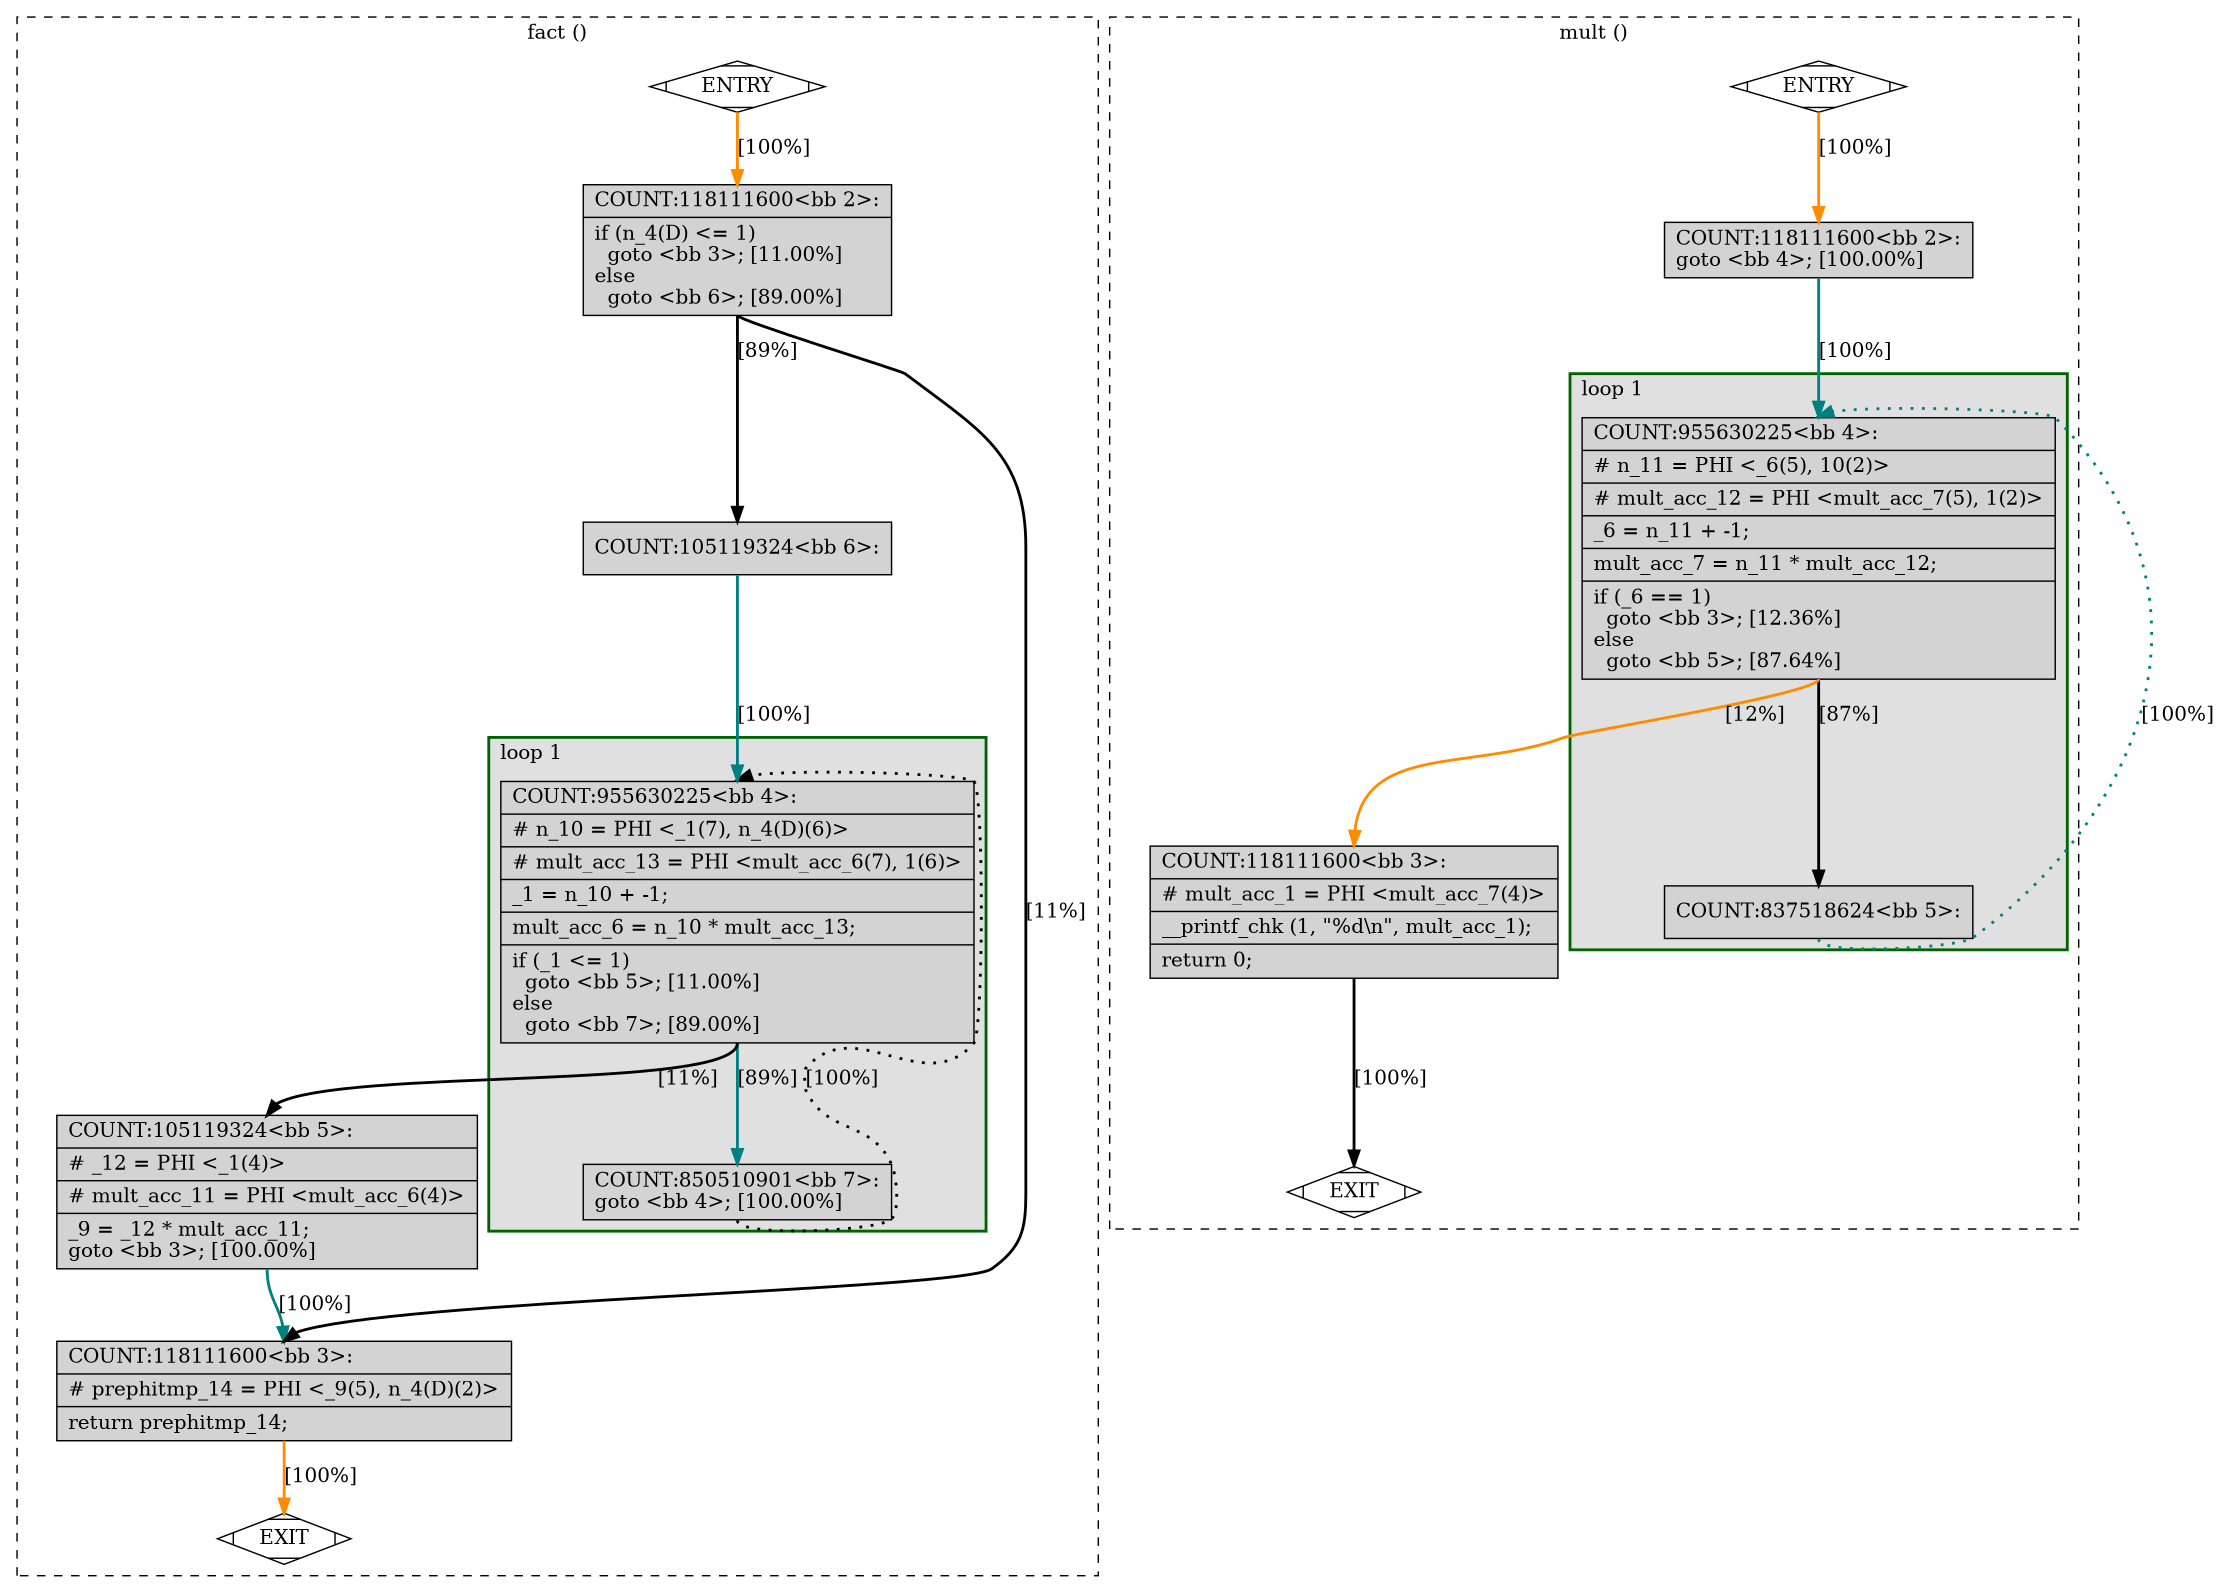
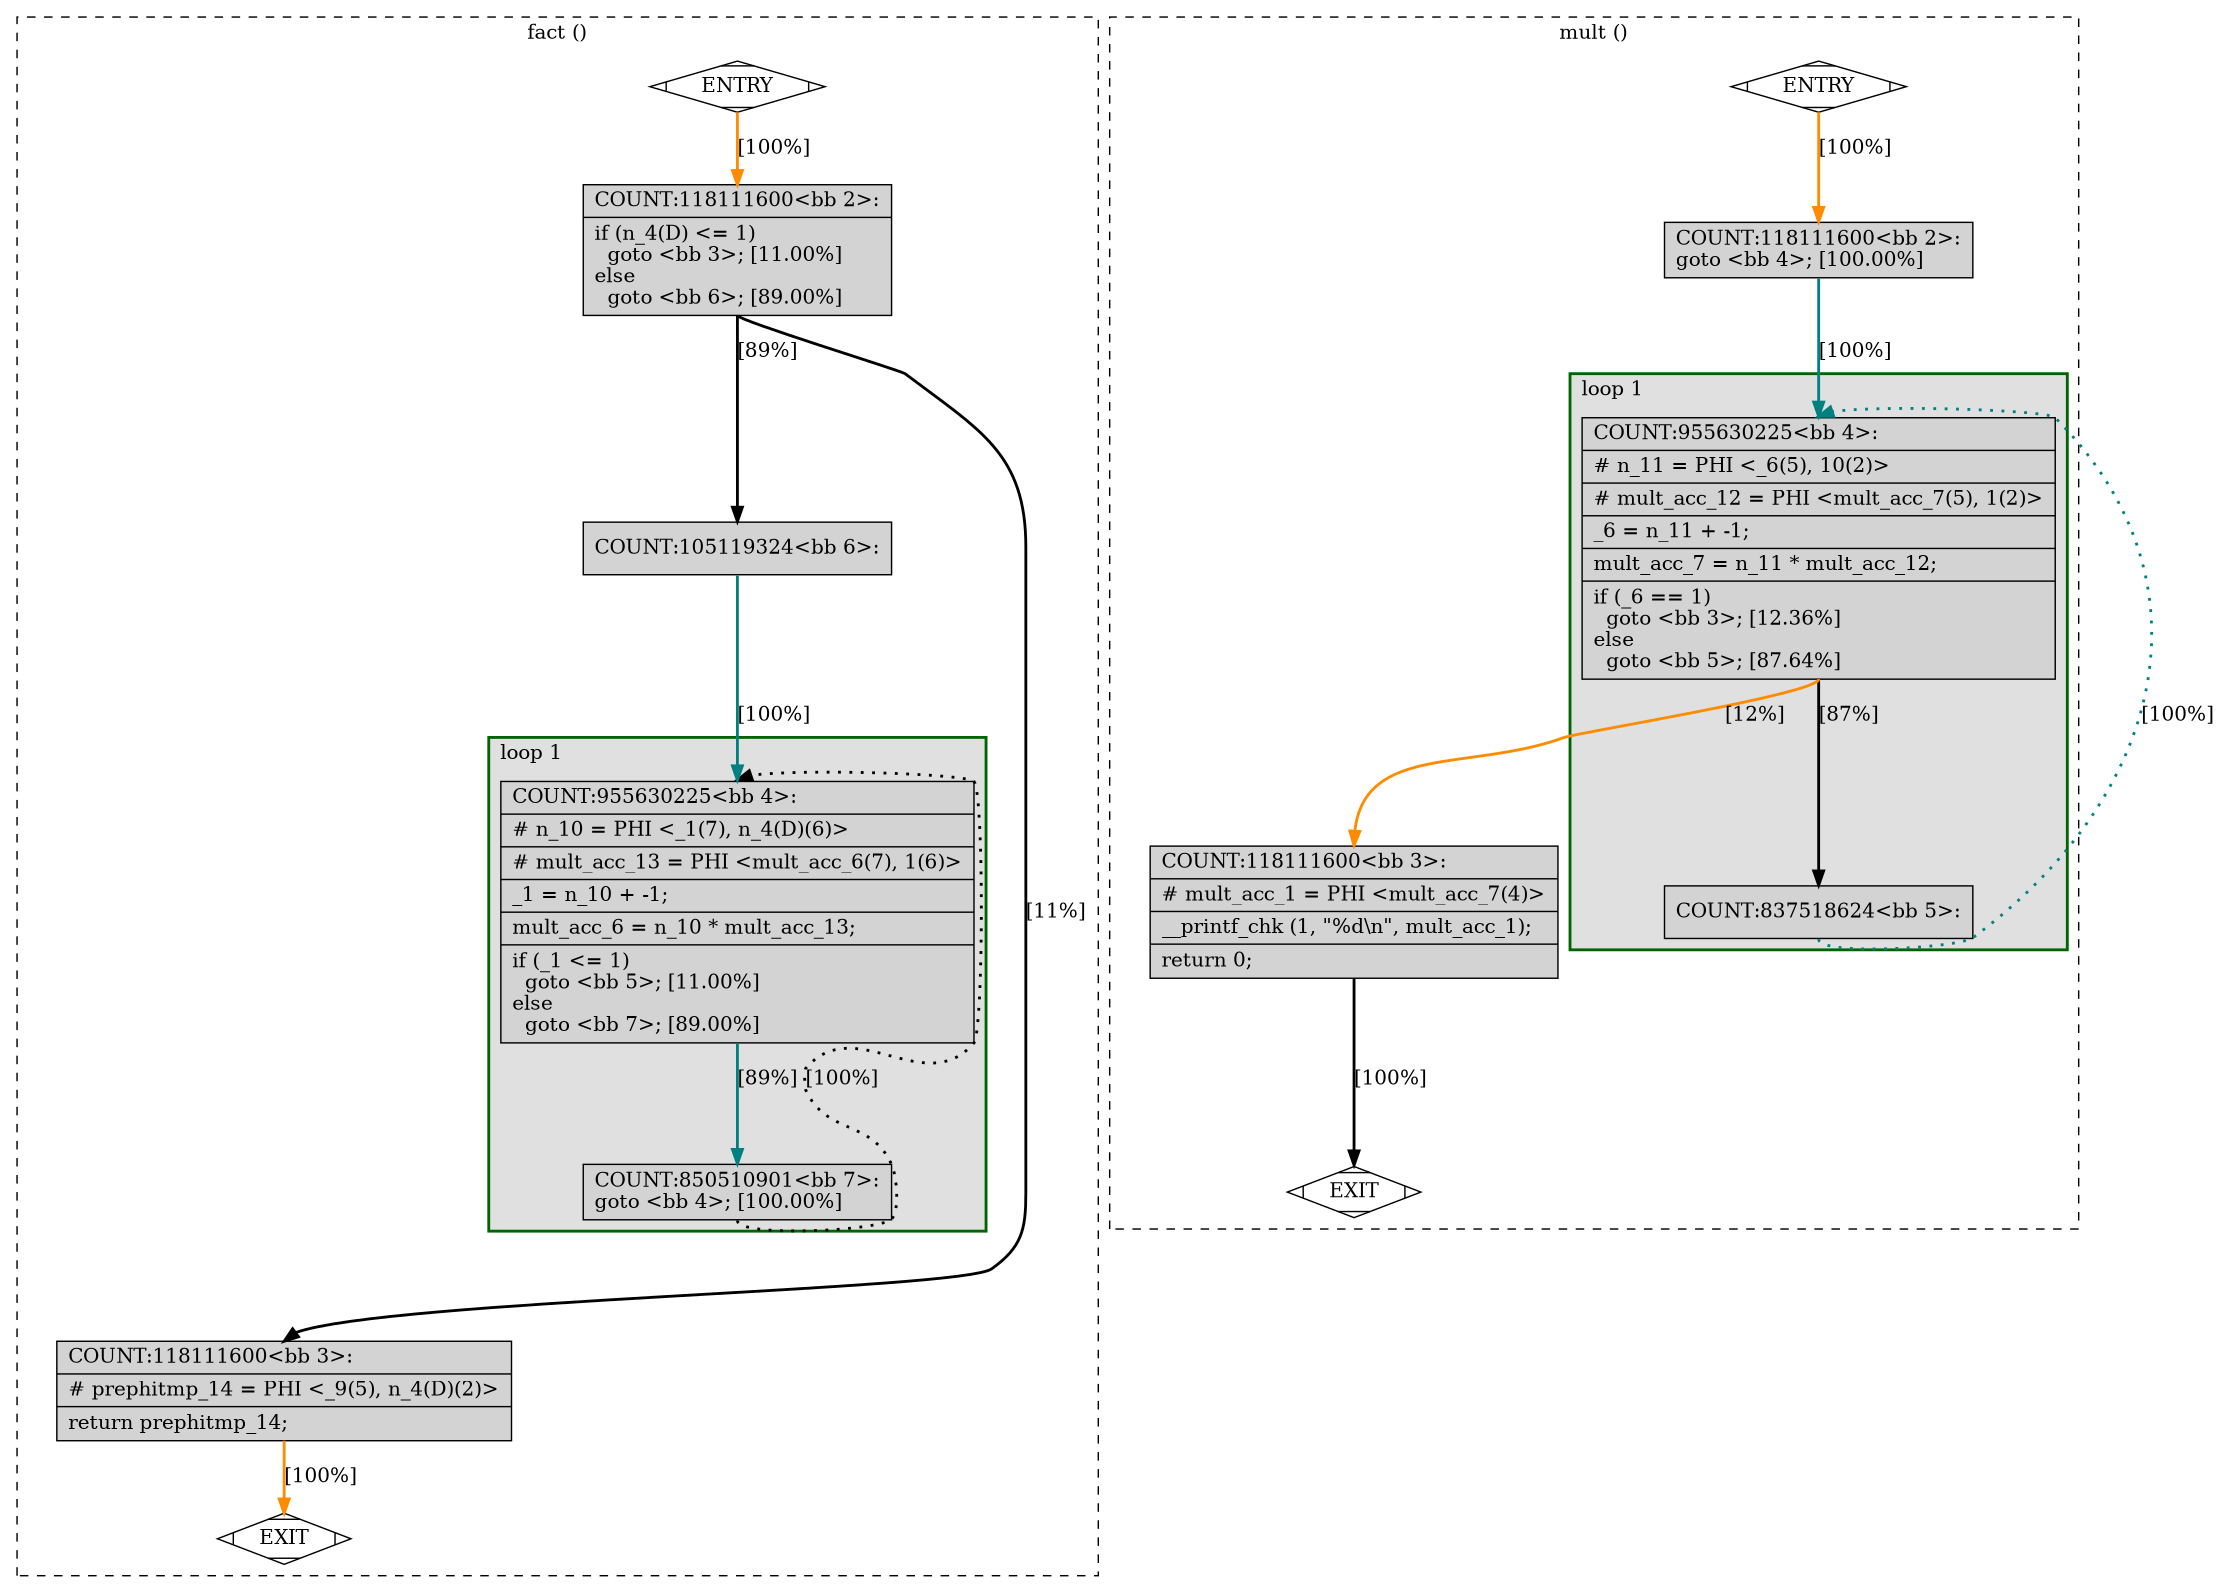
(267, 1192) -> none
